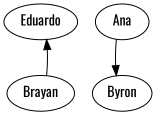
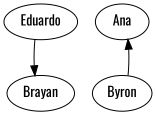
(116, 52) -> (129, 63)
(47, 63) -> (34, 53)
